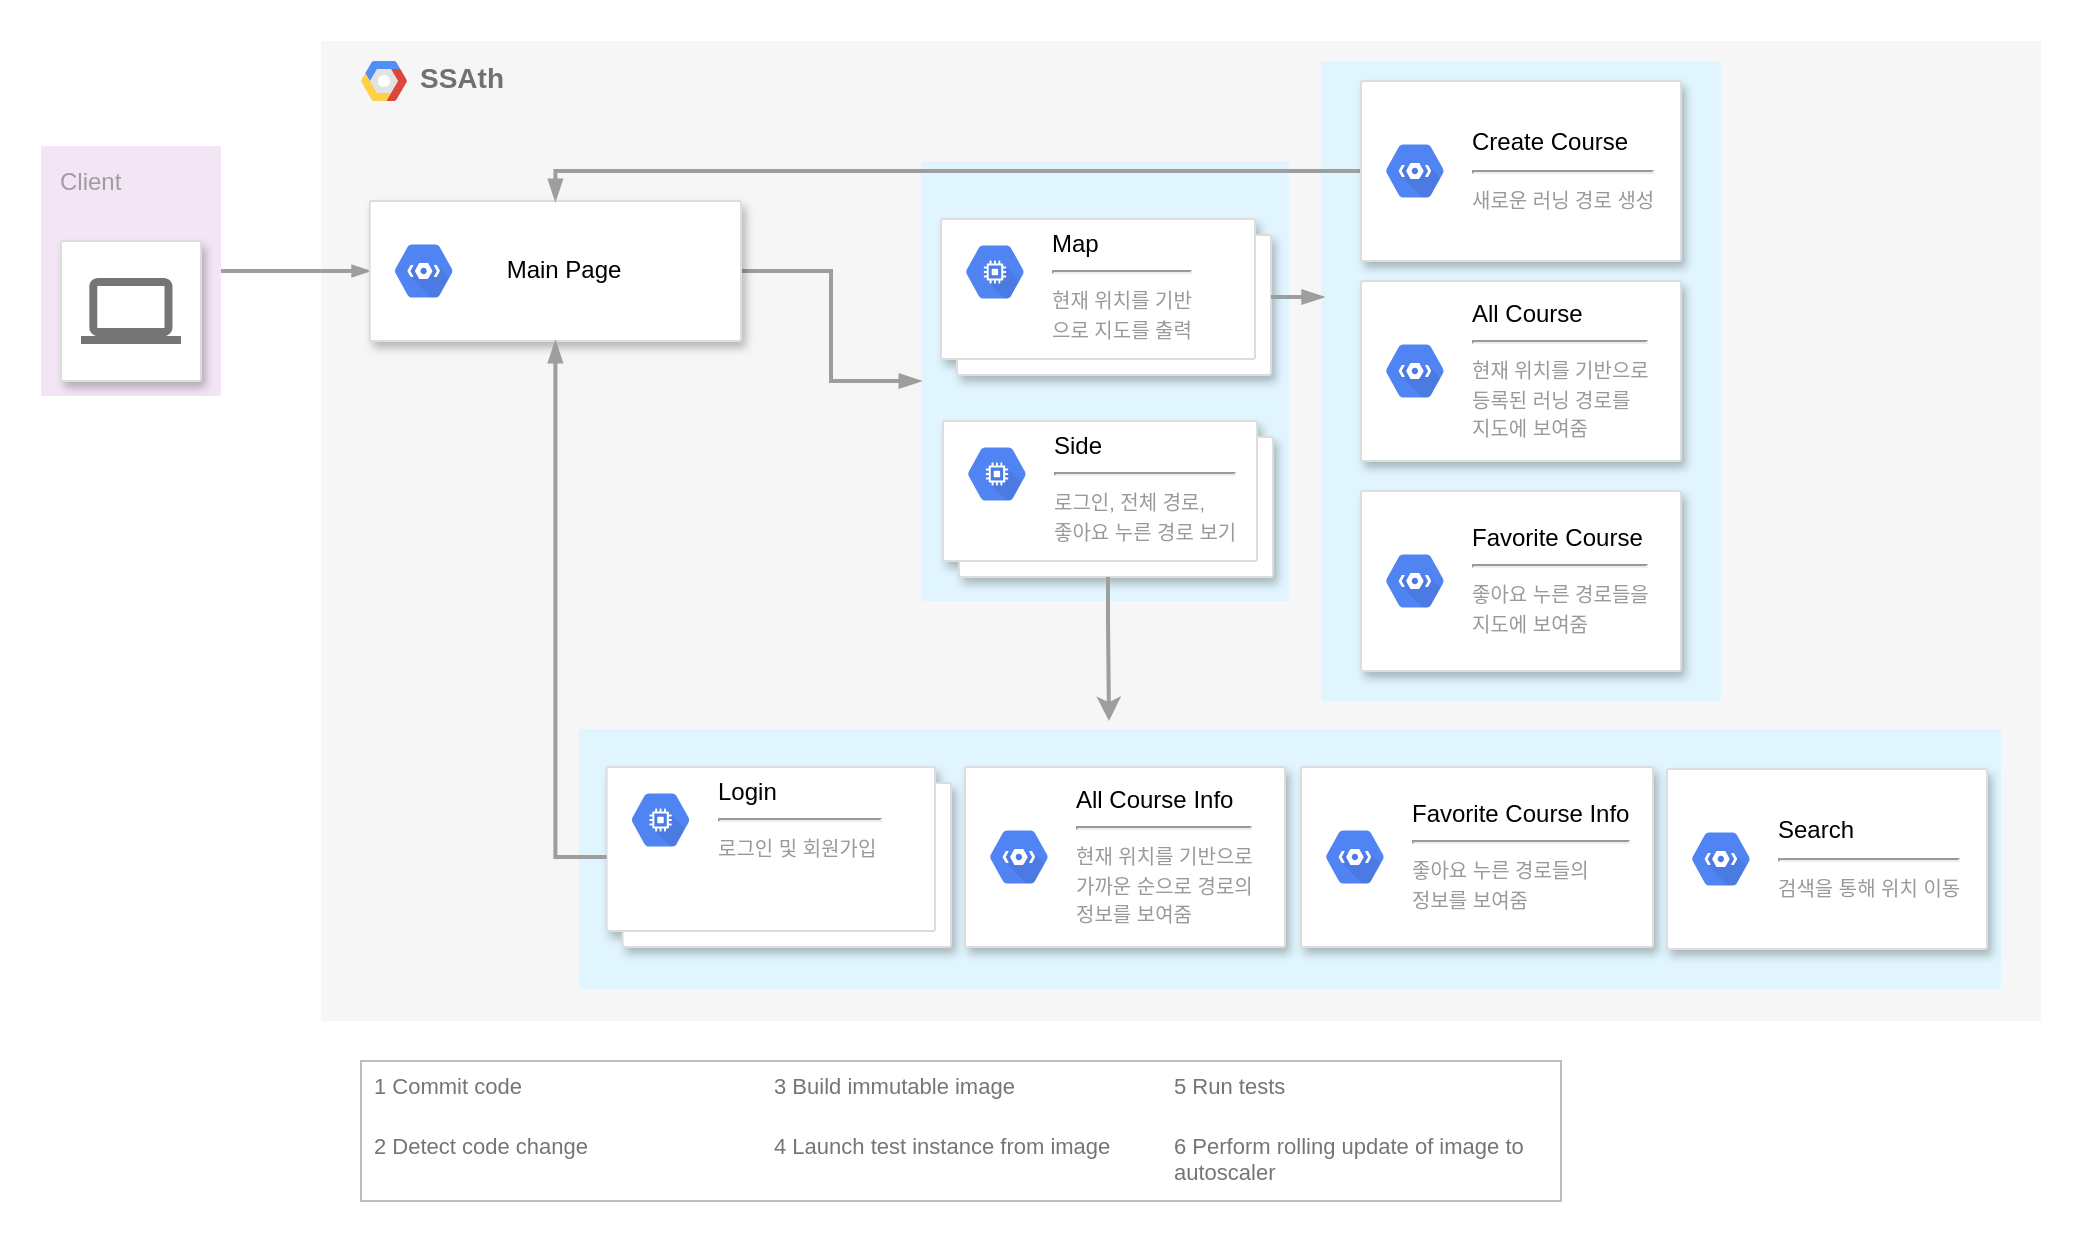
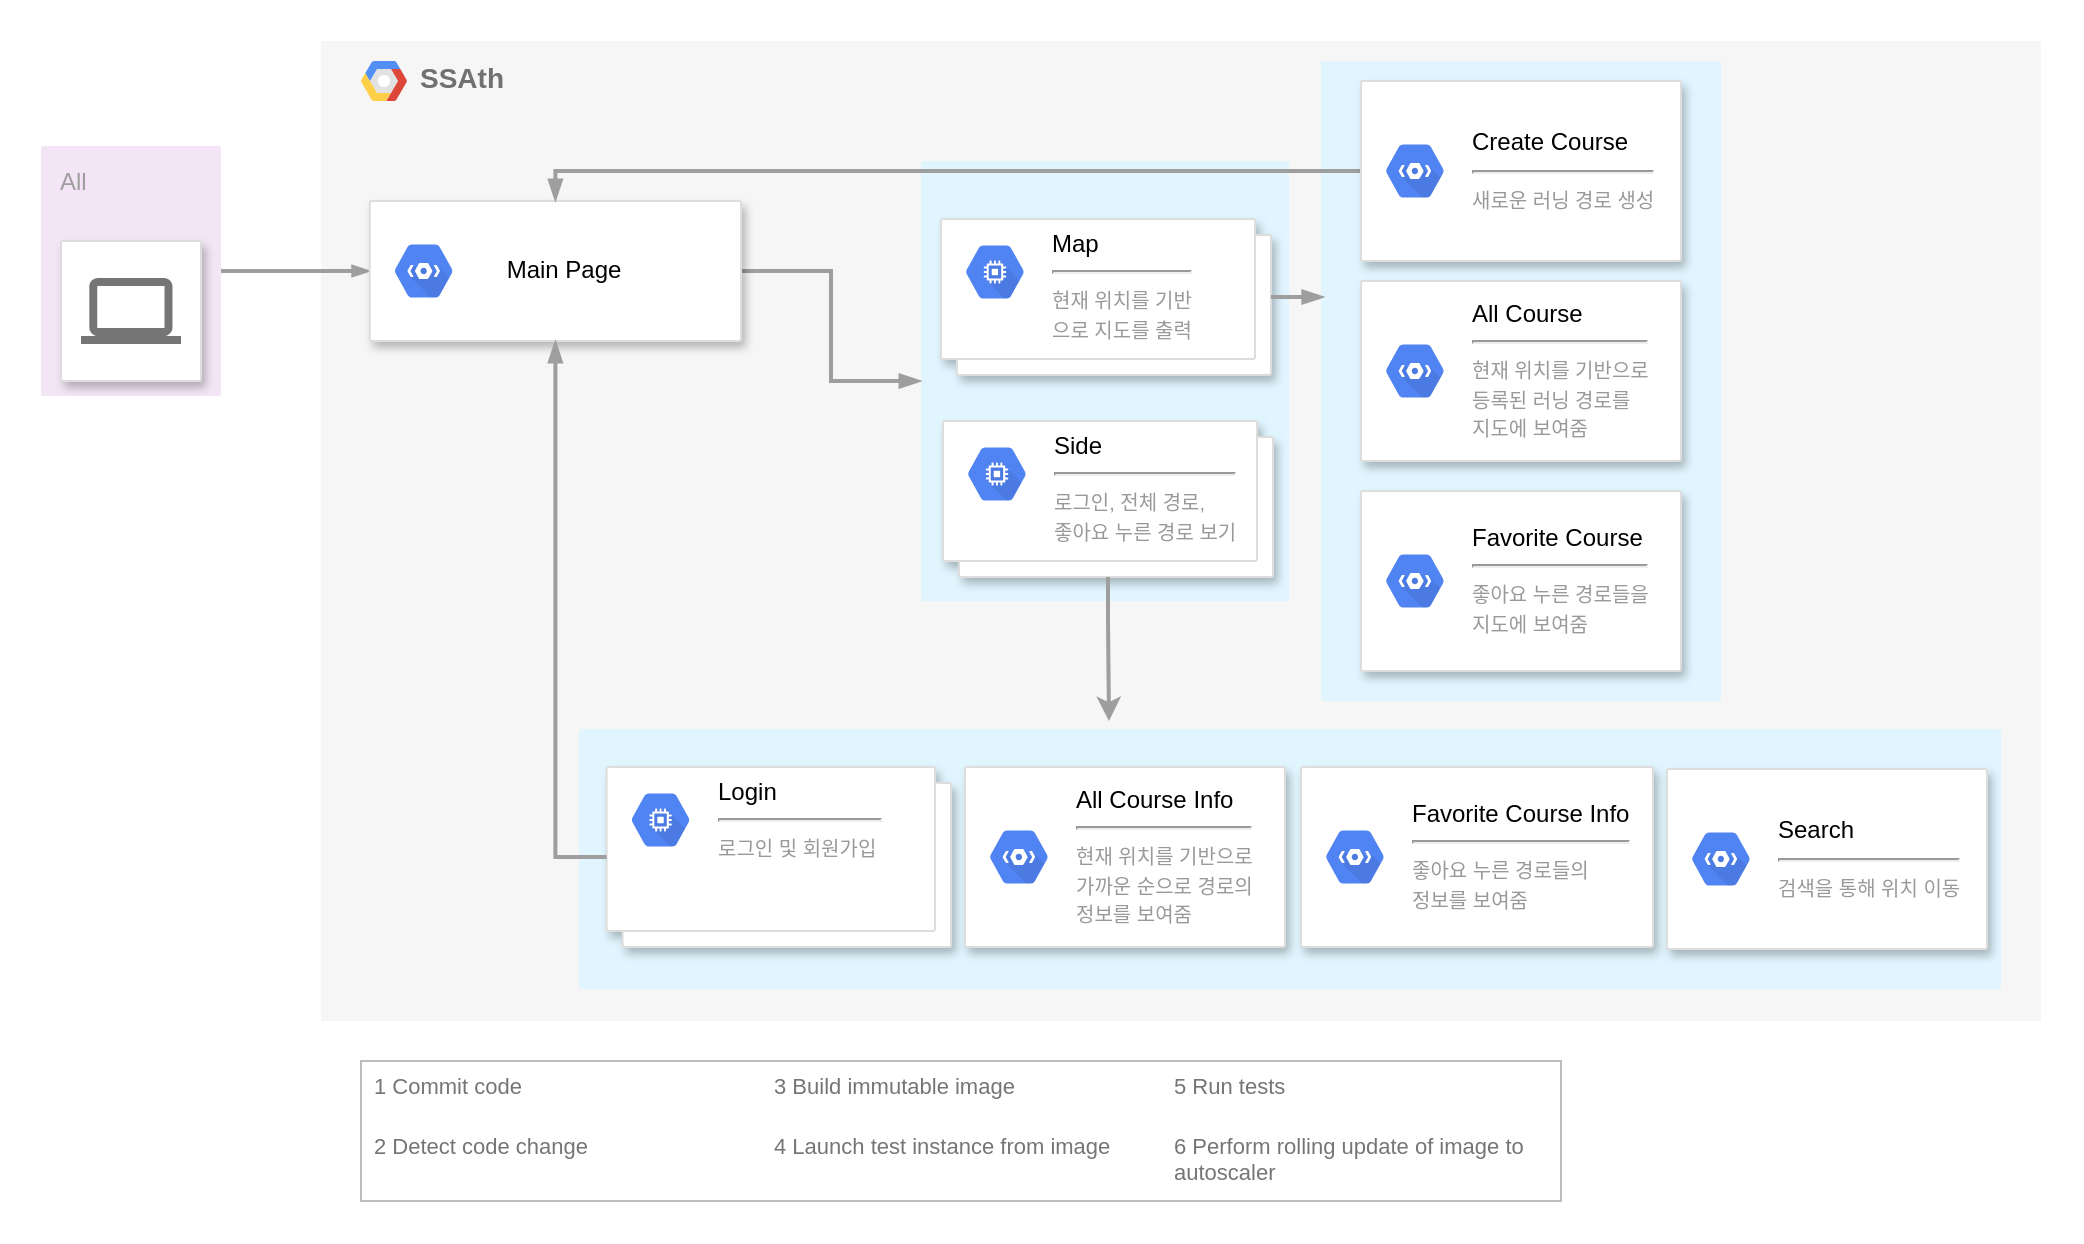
(95, 183) -> (75, 183)
